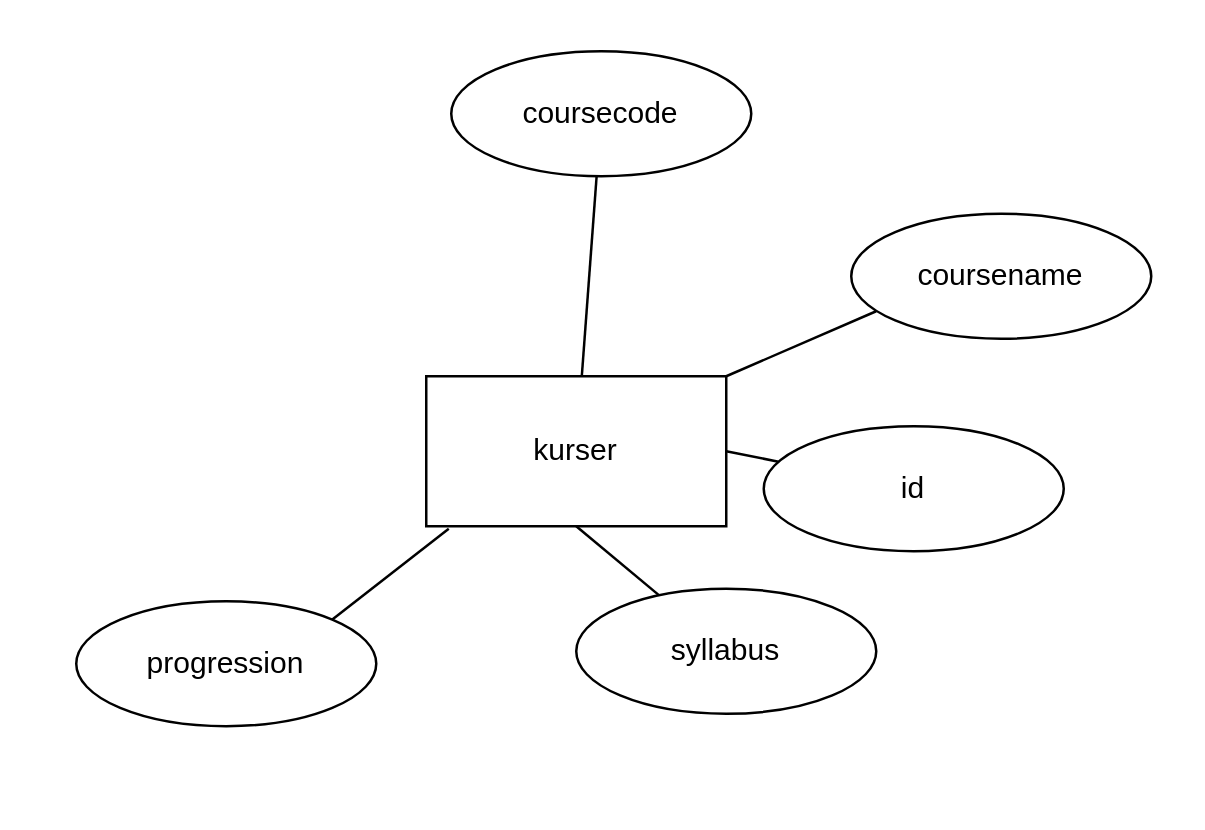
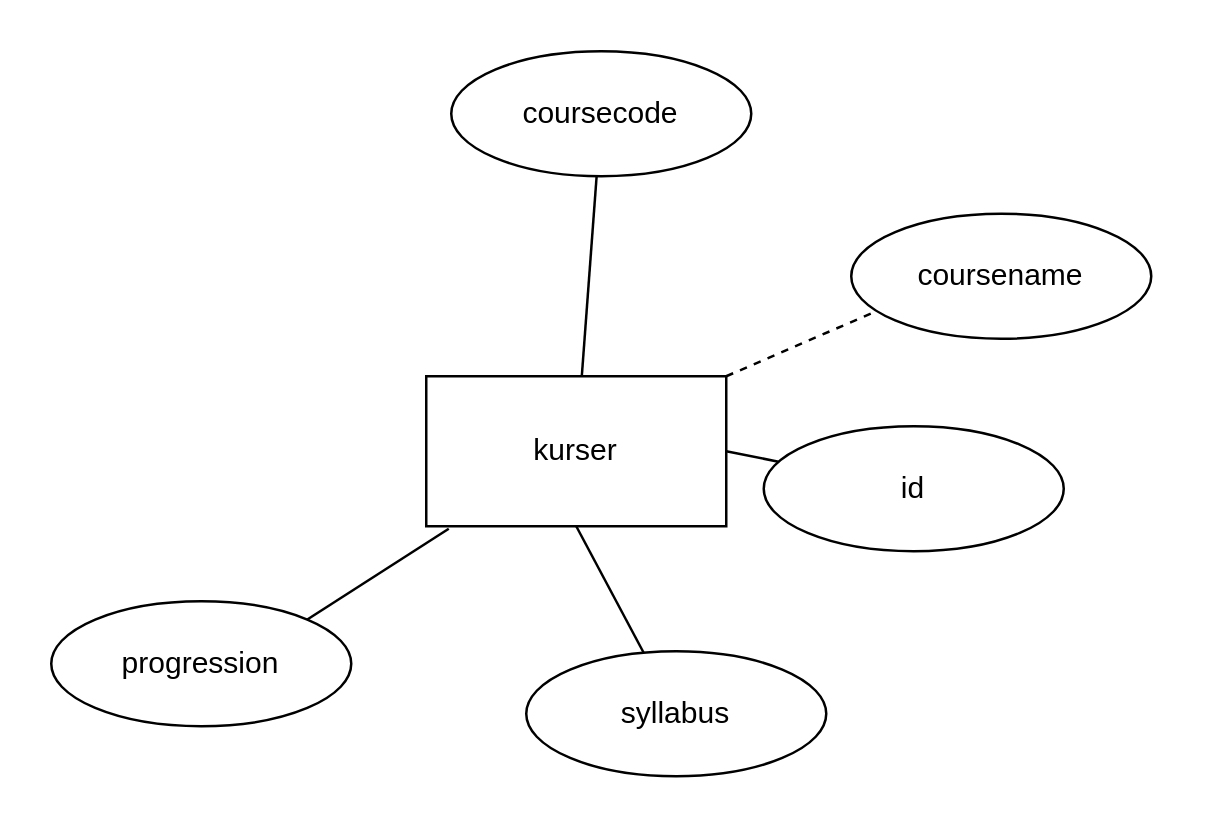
(803, 343) -> (803, 343)
(726, 651) -> (676, 714)
(226, 664) -> (201, 664)
